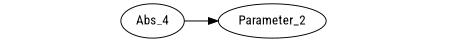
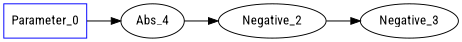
none -> (45, 21)
(272, 21) -> (272, 21)
none -> (409, 21)
